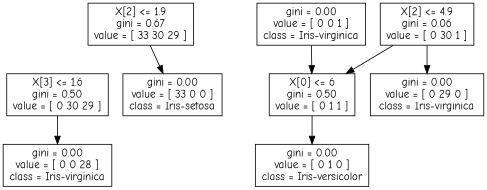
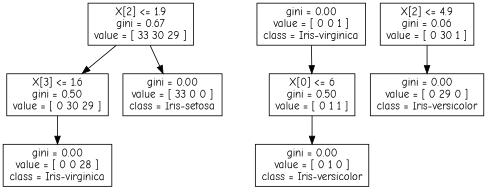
none -> (102, 57)
(373, 57) -> none
(427, 95) -> (427, 95)
